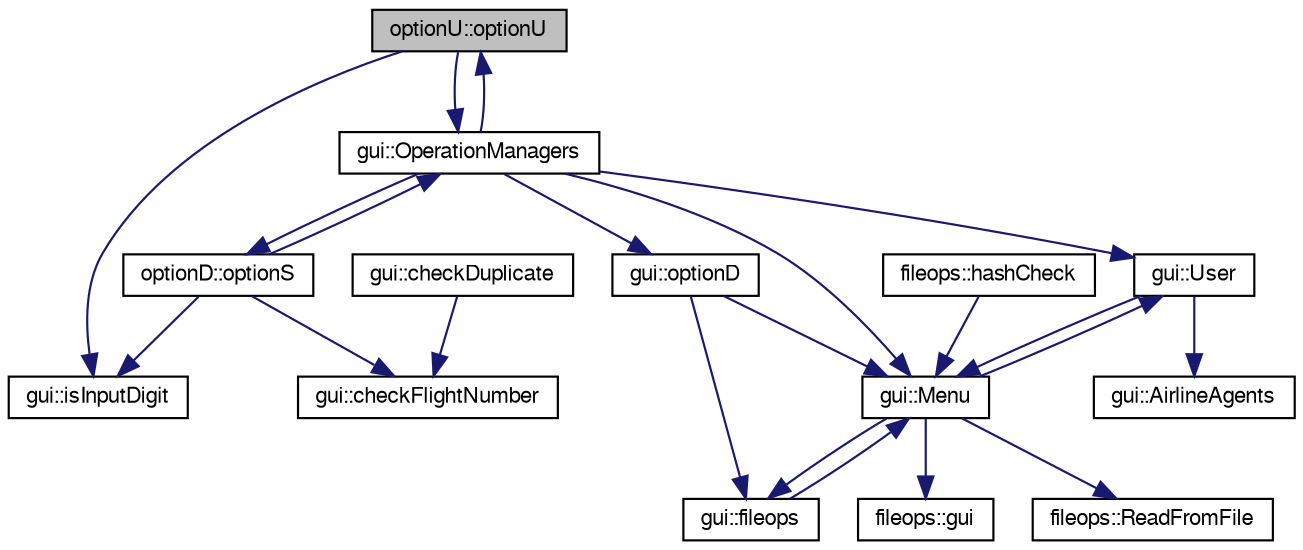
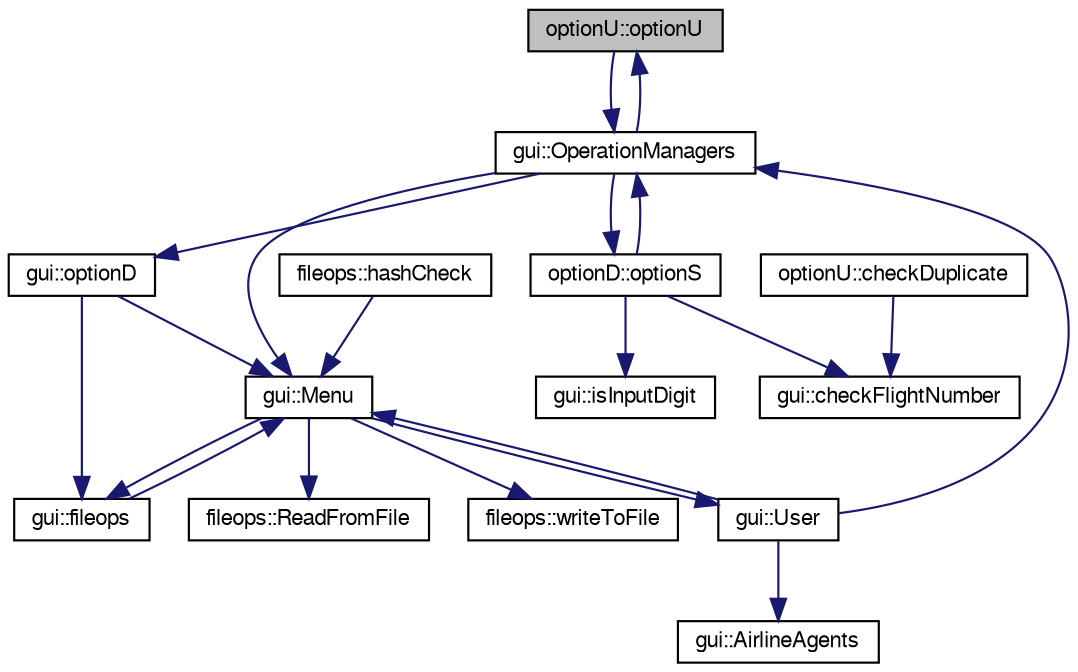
(192, 156) -> none
(856, 209) -> (1067, 309)
(463, 275) -> (894, 275)
(926, 520) -> (573, 520)
